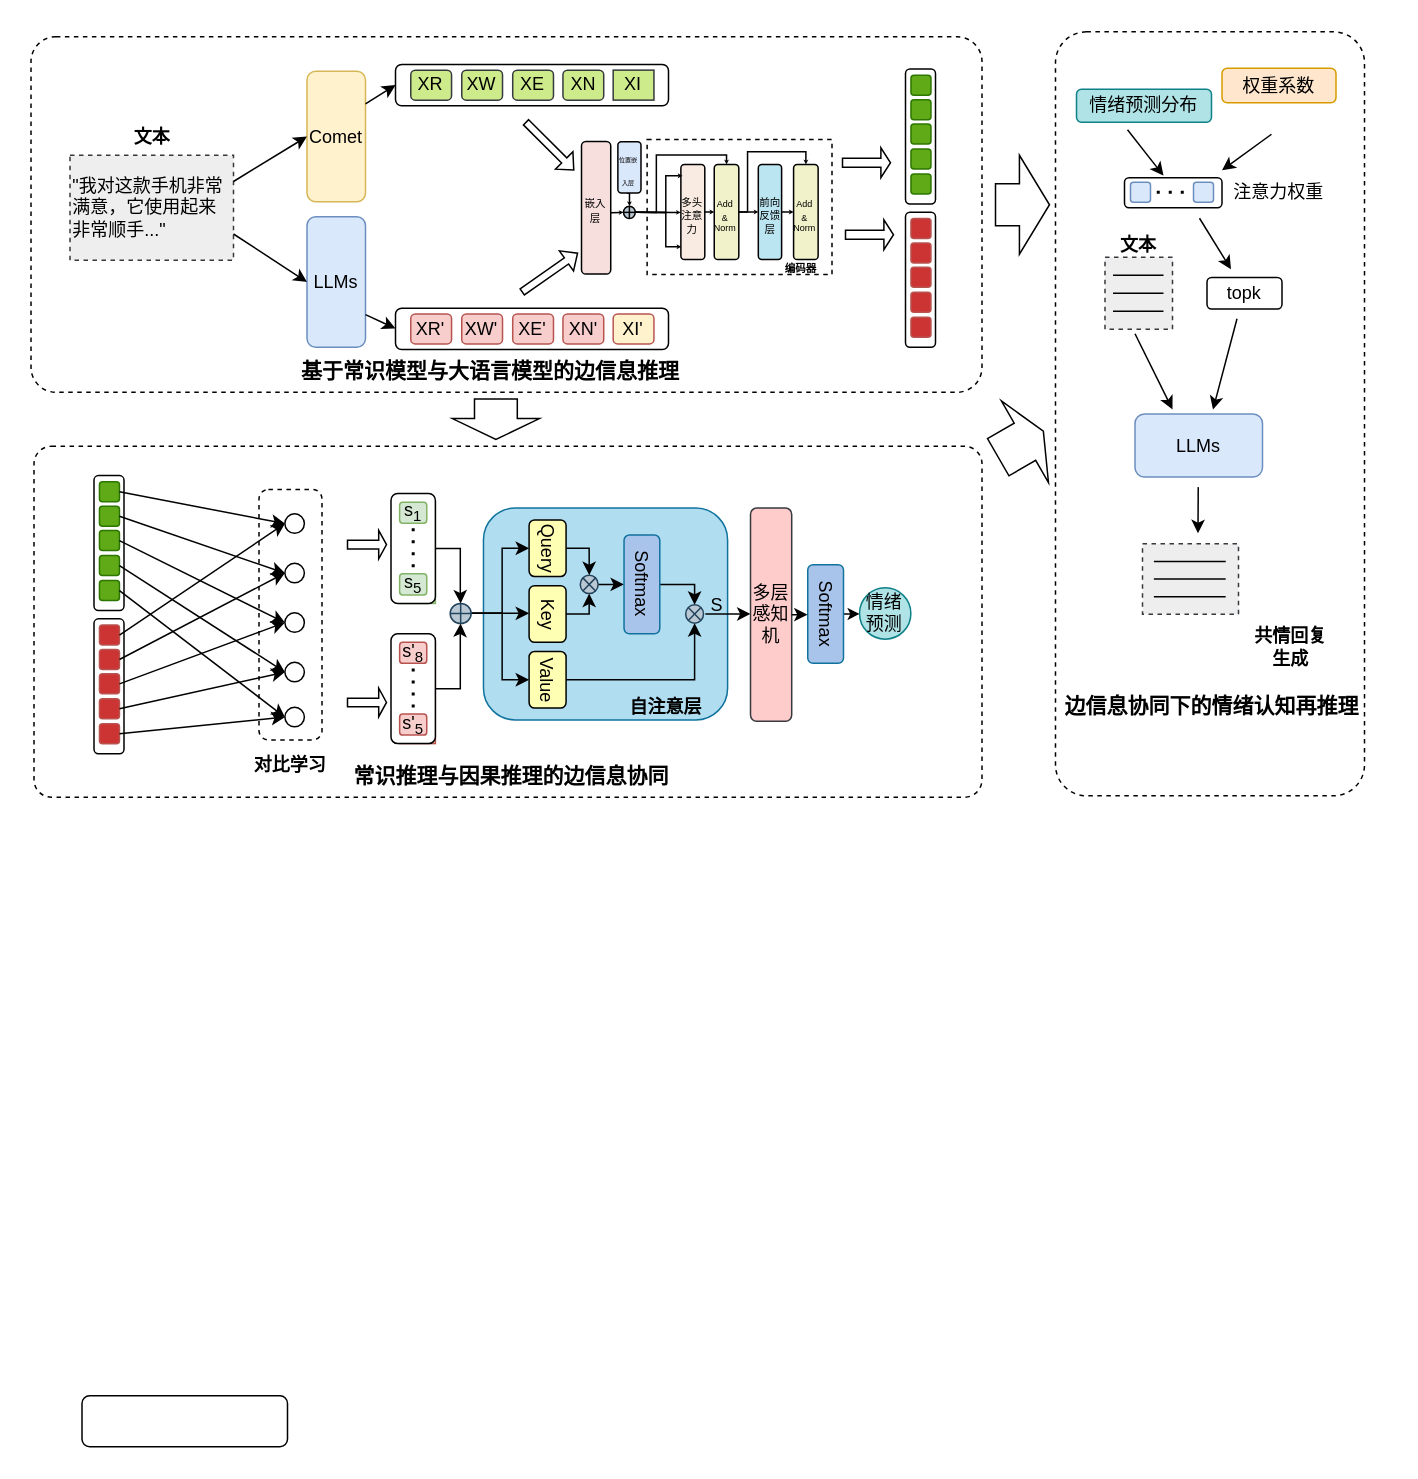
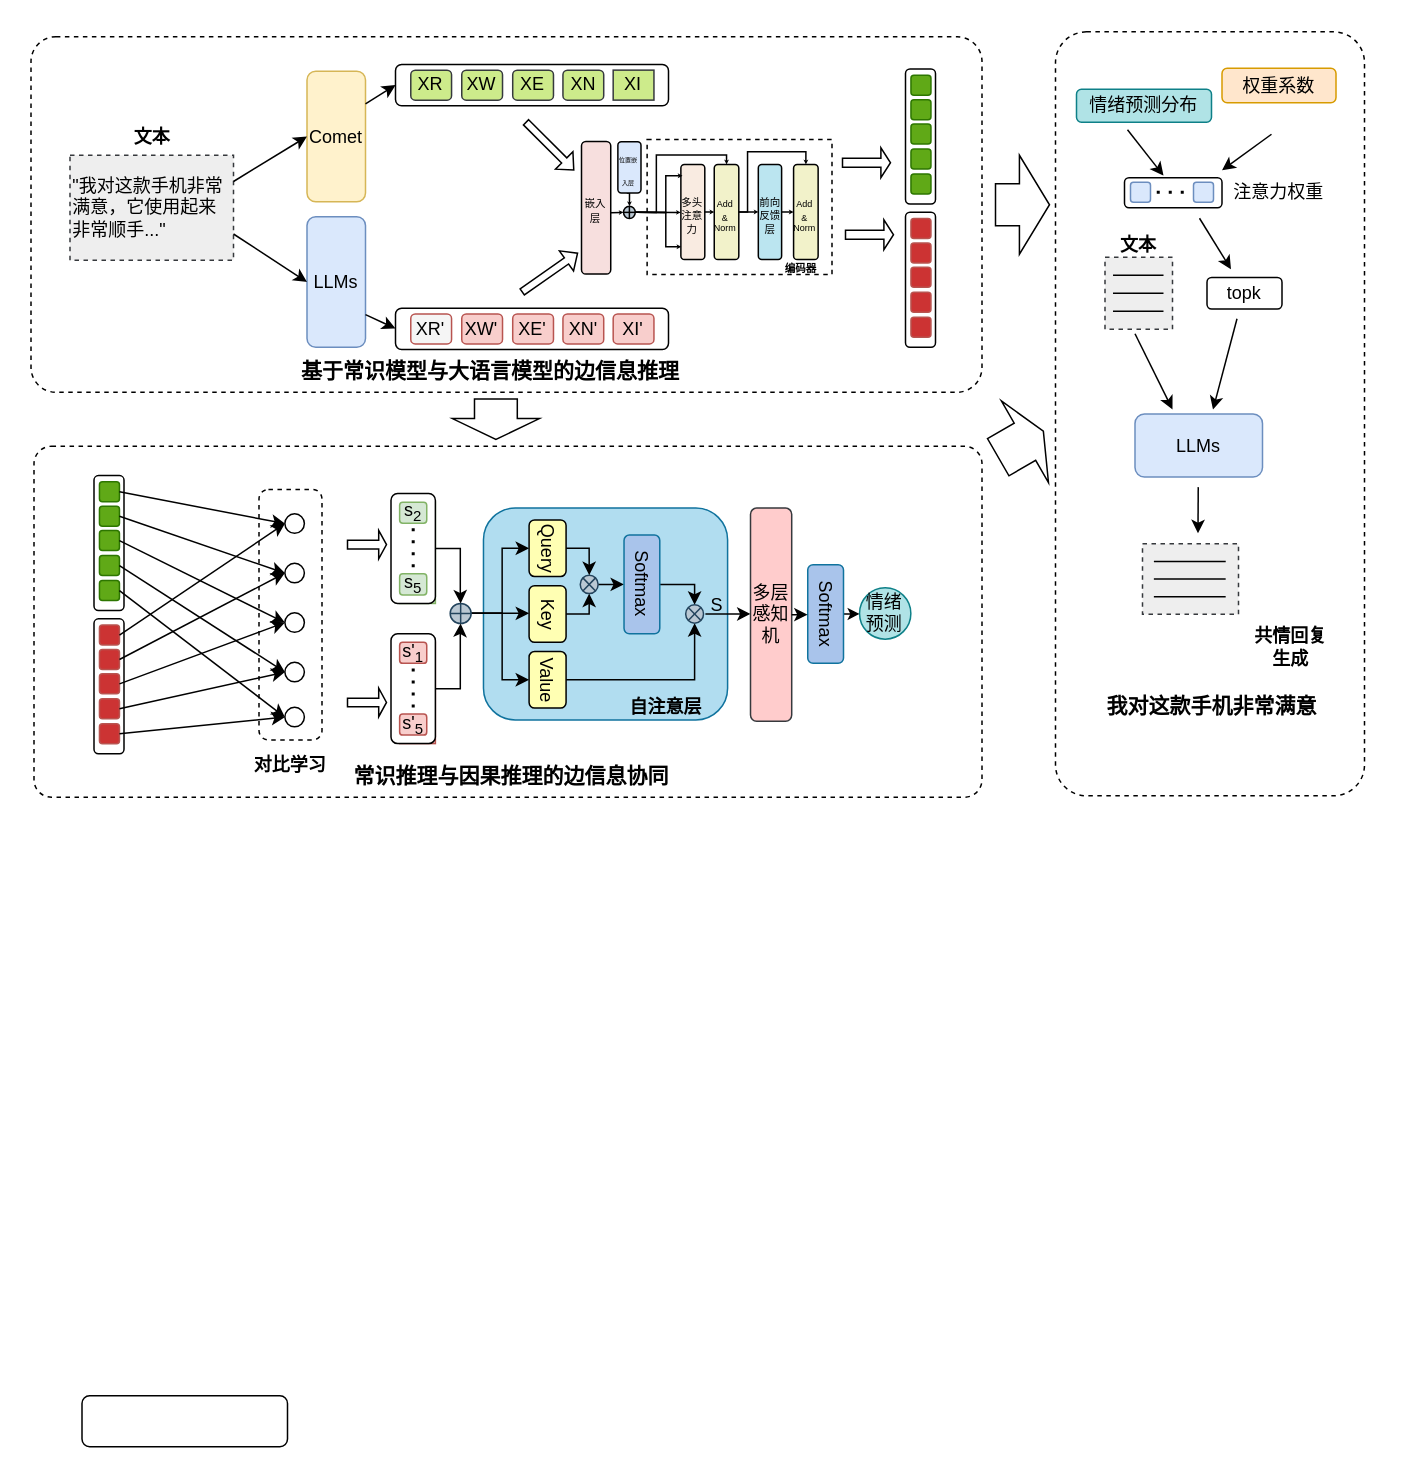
(431, 329) -> (431, 329)
(633, 329) -> (633, 329)
(413, 512) -> (413, 512)
(413, 653) -> (413, 653)
(1191, 706) -> (1191, 706)
